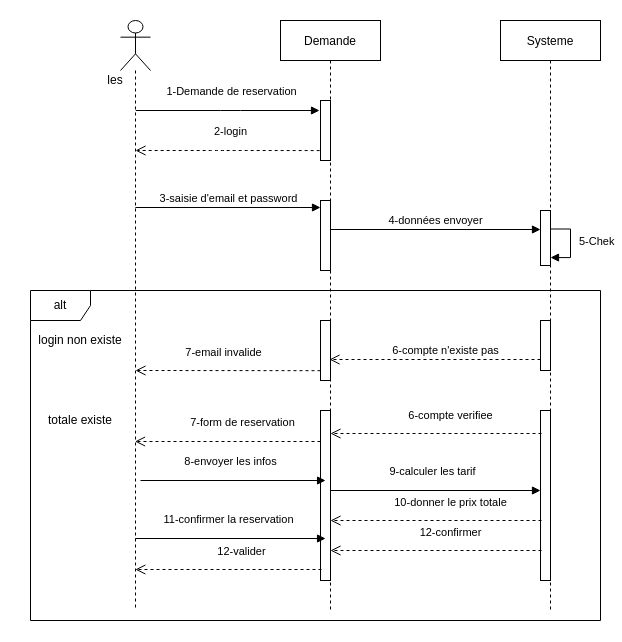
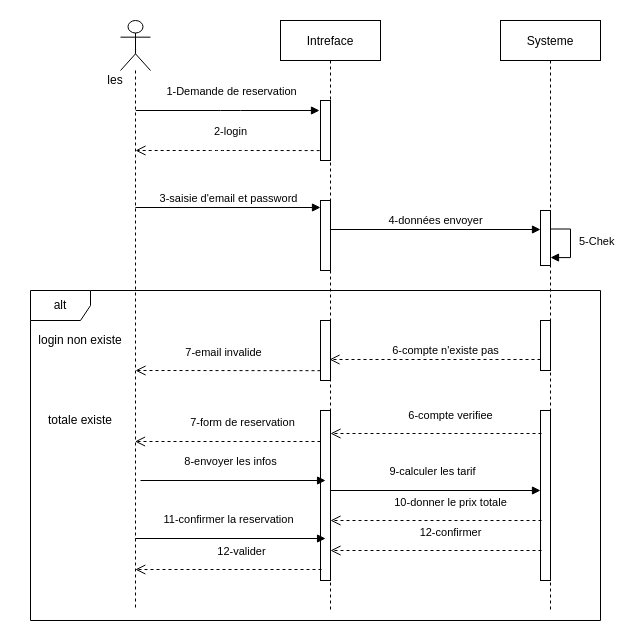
(330, 41) -> (330, 41)
